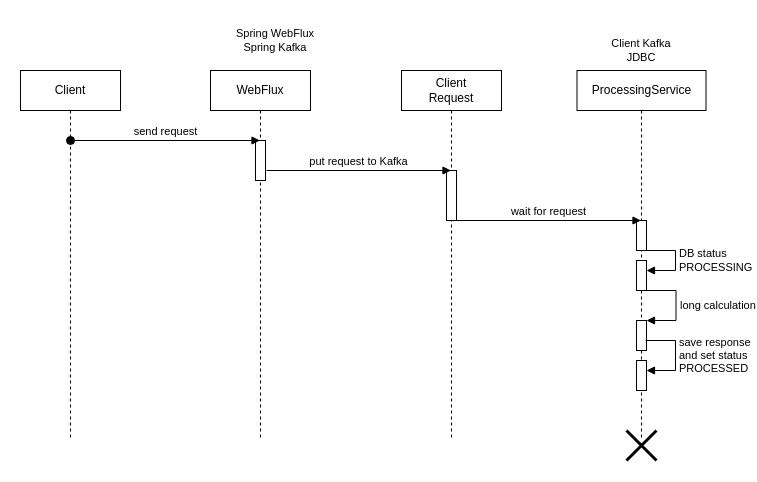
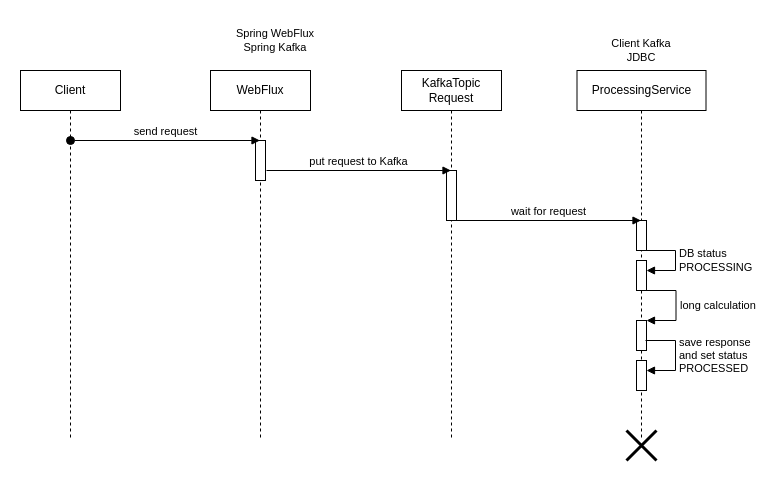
(452, 91) -> (452, 91)
